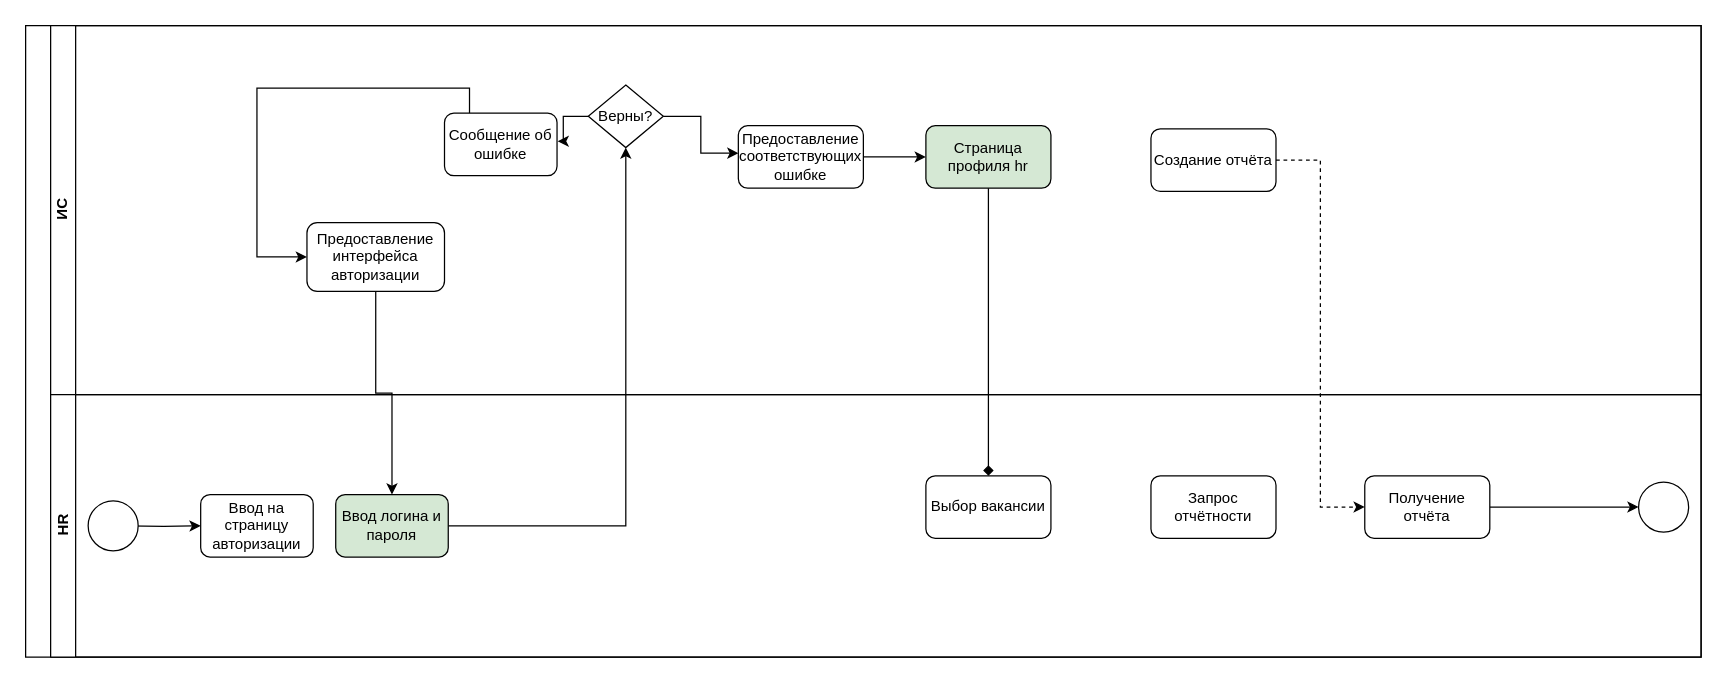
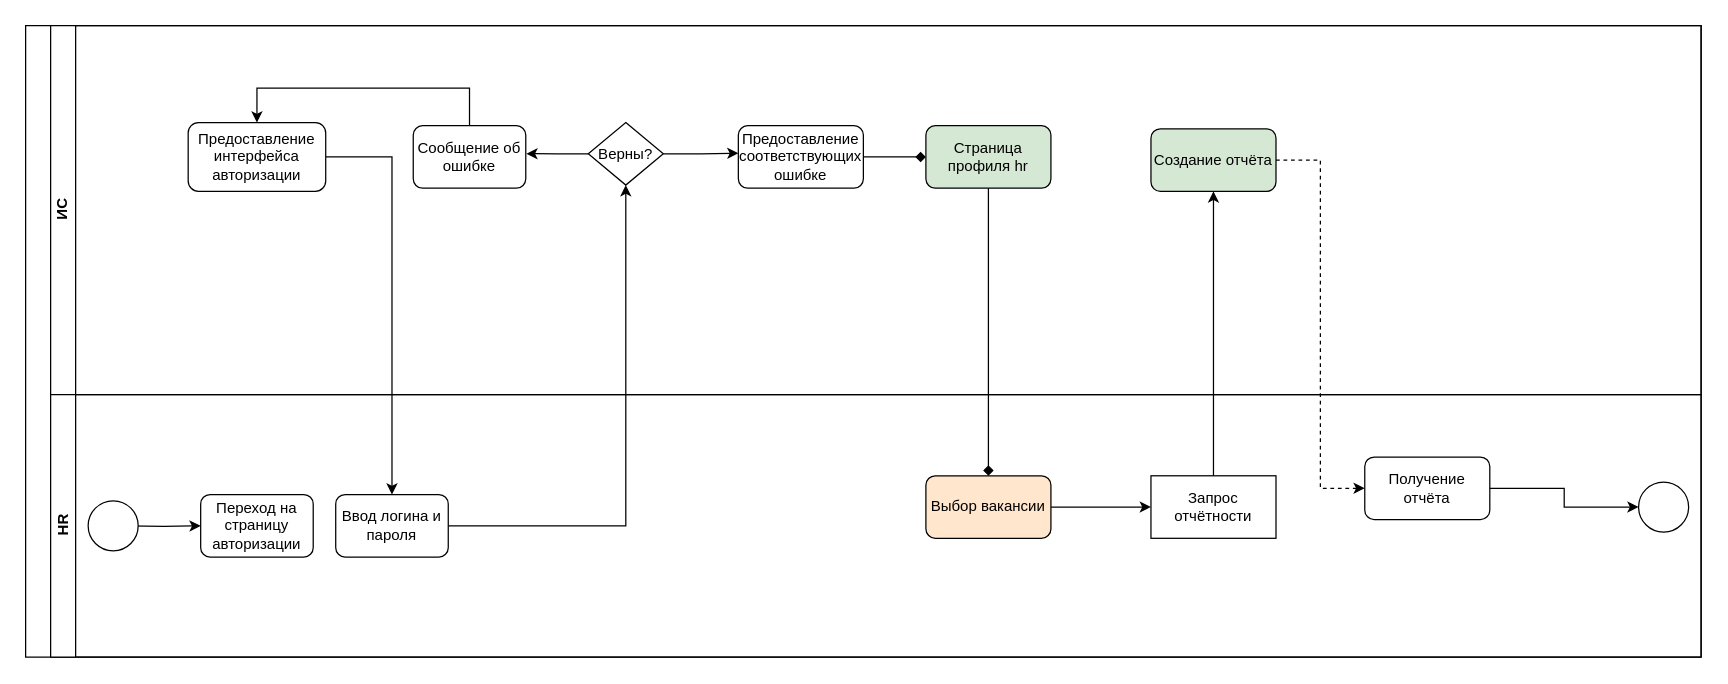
(626, 116) -> (626, 154)
(501, 144) -> (469, 157)
(916, 157) -> (915, 157)
(1213, 160) -> (1213, 160)
(376, 257) -> (257, 157)
none -> (1213, 337)
(988, 507) -> (988, 507)
none -> (1097, 507)
(1213, 507) -> (1213, 507)
(1427, 507) -> (1427, 488)
(257, 526) -> (257, 526)
(392, 526) -> (392, 526)
